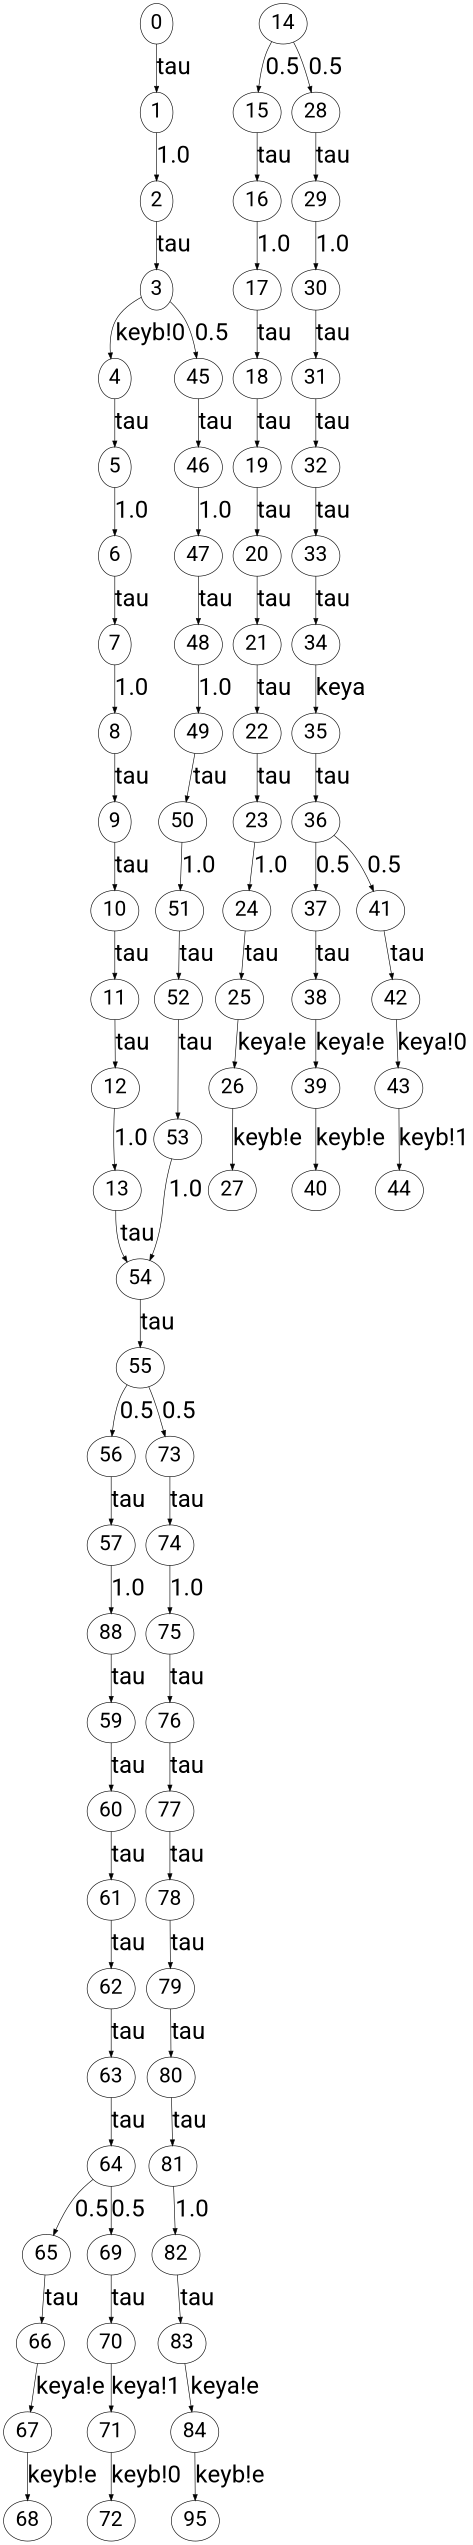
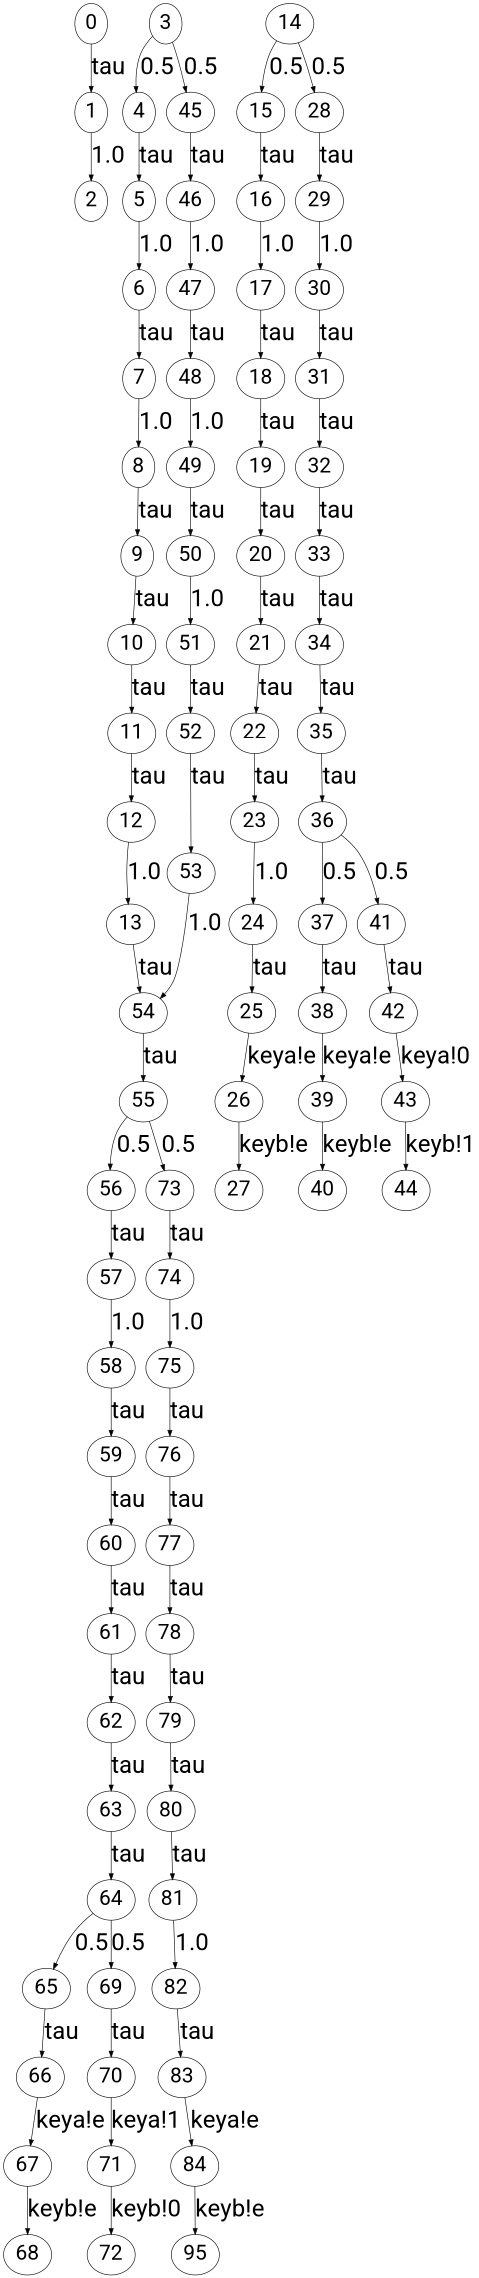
(157, 242) -> none
(151, 334) -> (157, 68)
(341, 689) -> (338, 689)
(111, 1634) -> (111, 1368)
